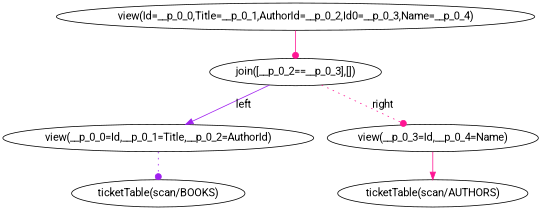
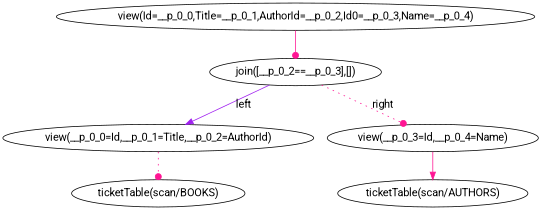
(158, 163) -> (158, 163)
